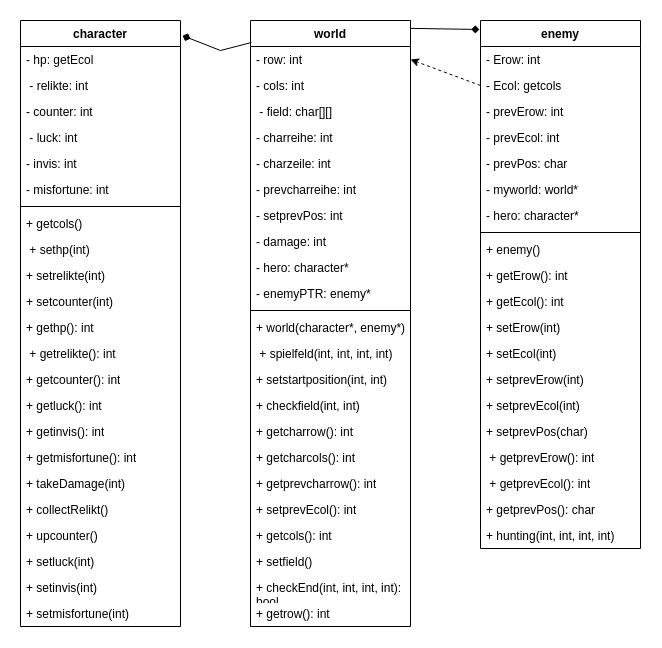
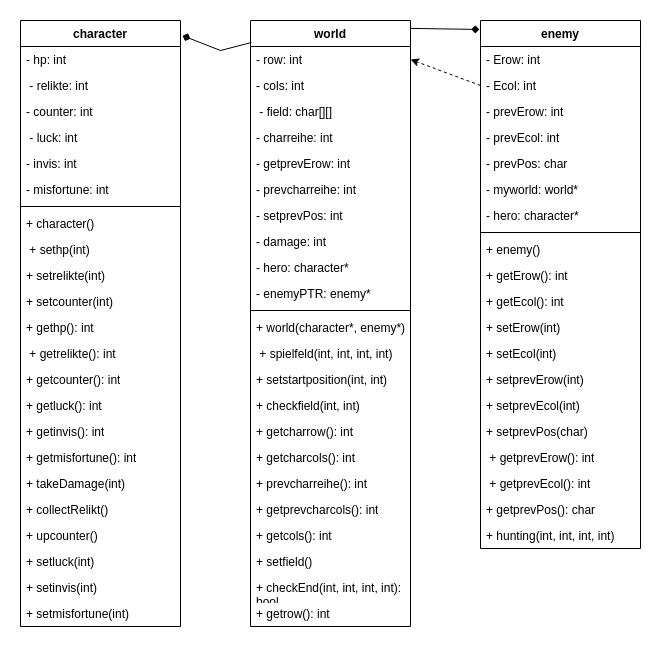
(64, 61) -> (51, 61)
(529, 87) -> (516, 87)
(301, 165) -> (311, 165)
(60, 225) -> (69, 225)
(328, 485) -> (323, 485)
(316, 511) -> (329, 511)
